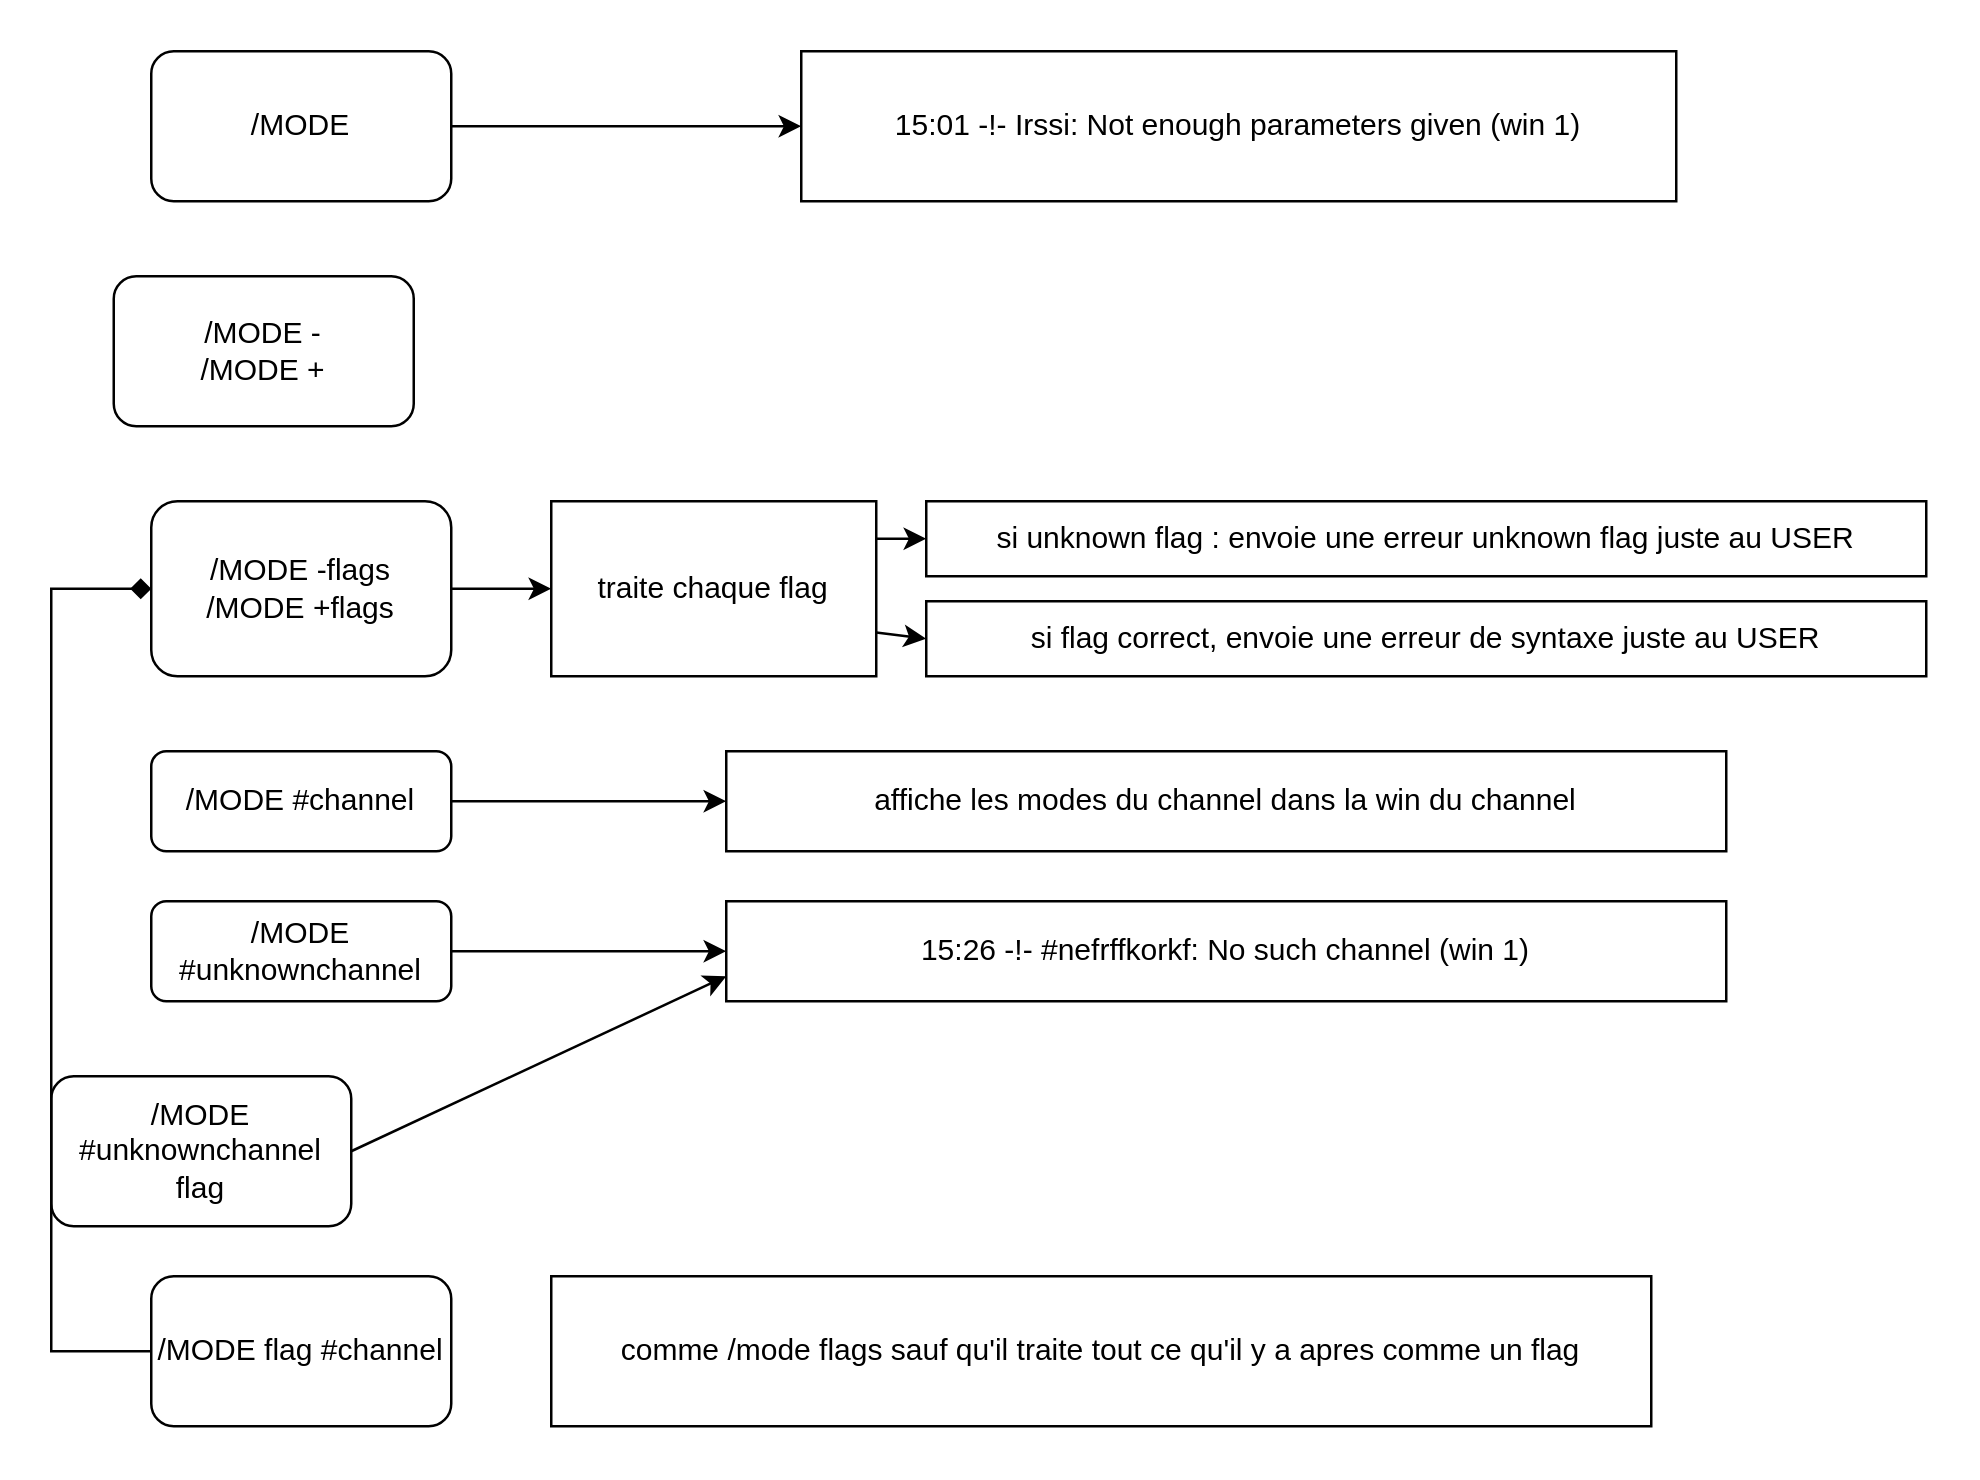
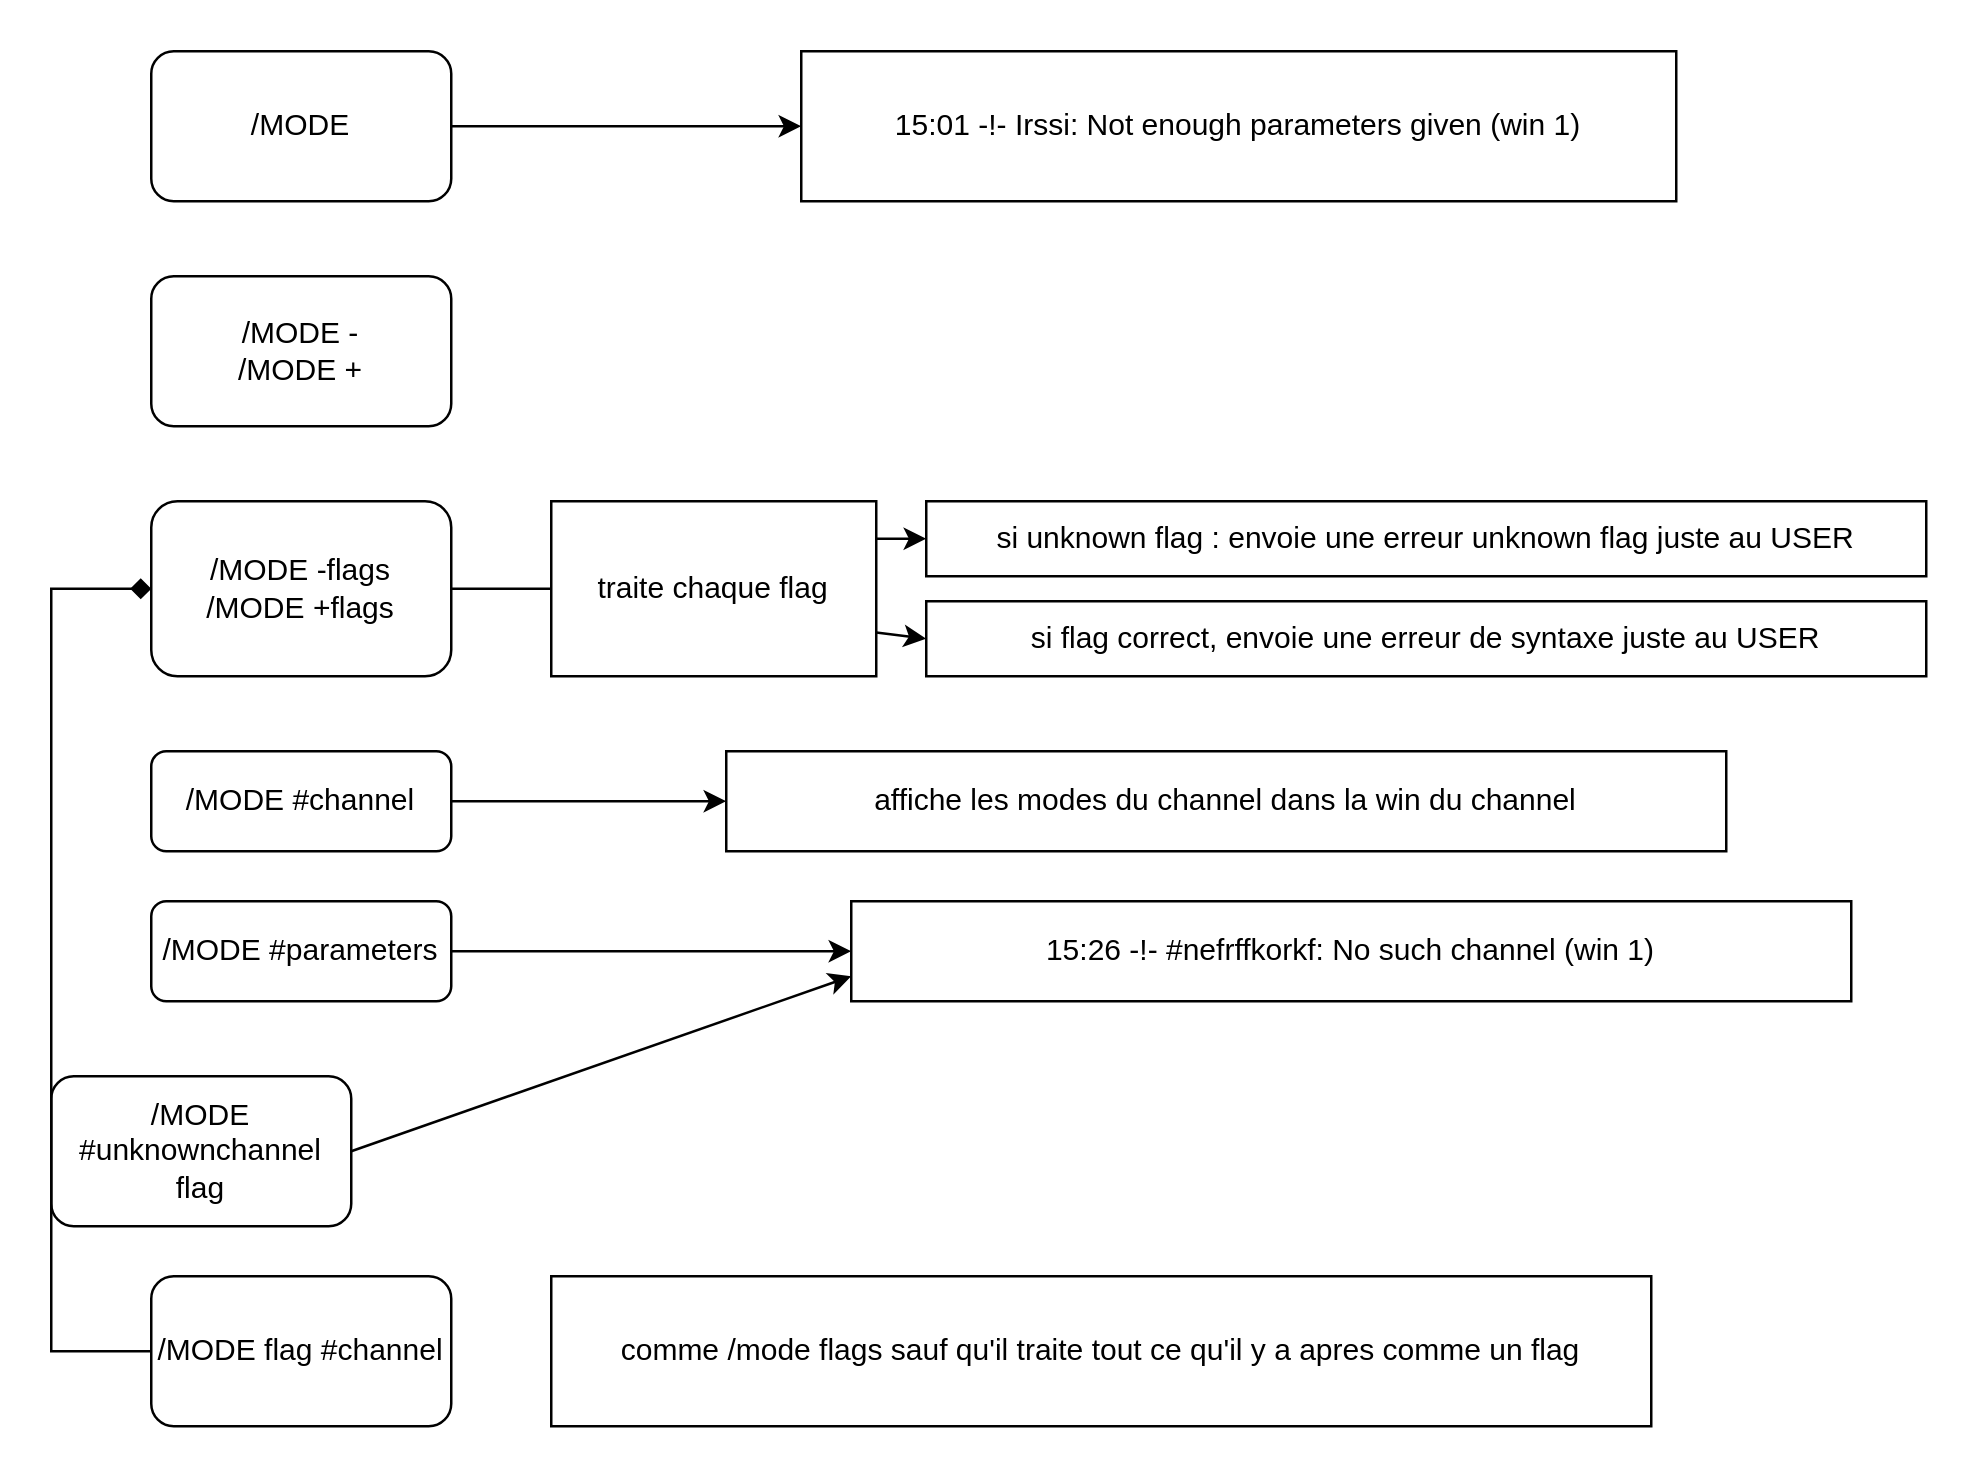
(264, 351) -> (301, 351)
(533, 589) -> (540, 589)
(301, 951) -> (301, 951)
(1226, 951) -> (1351, 951)
